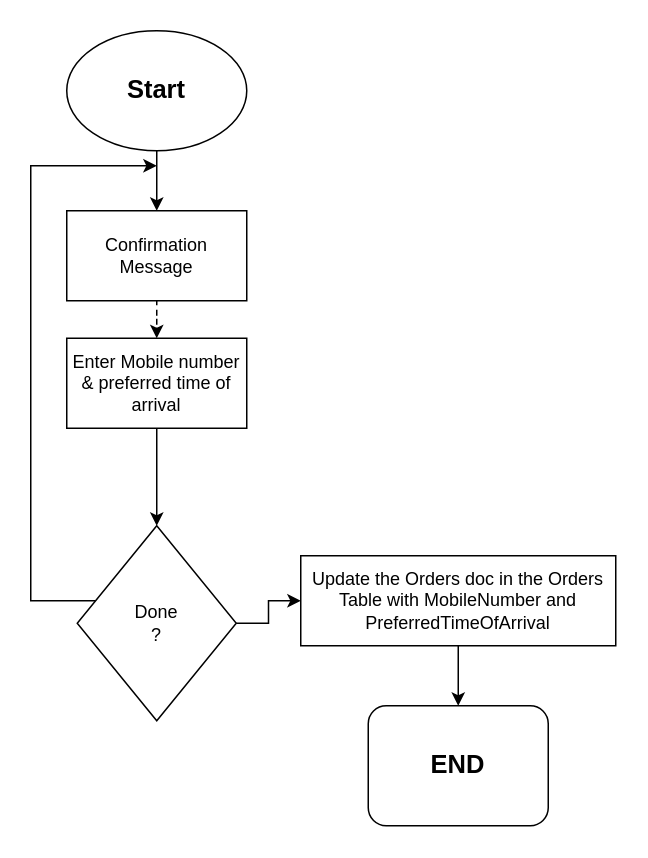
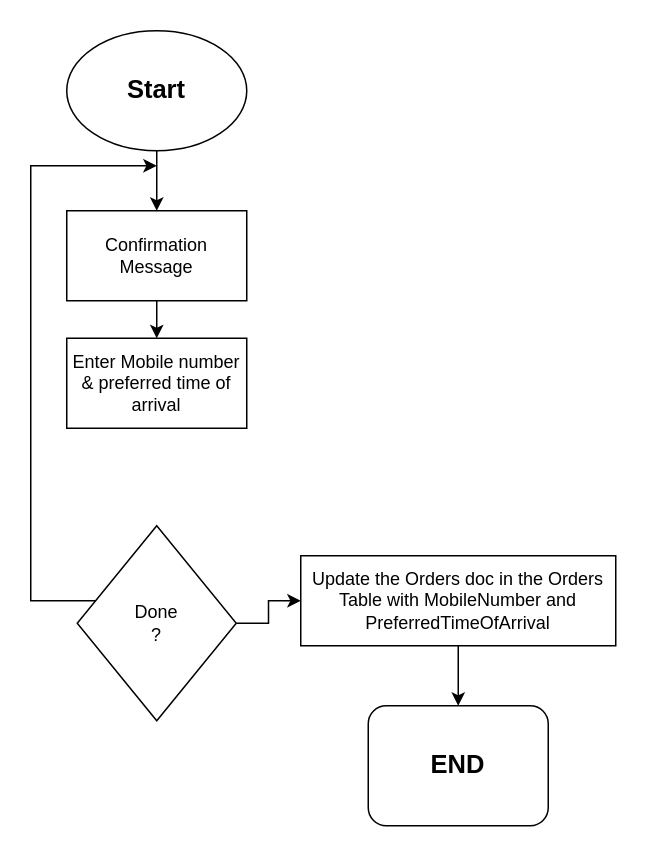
(157, 325) -> (157, 325)
(157, 472) -> none
